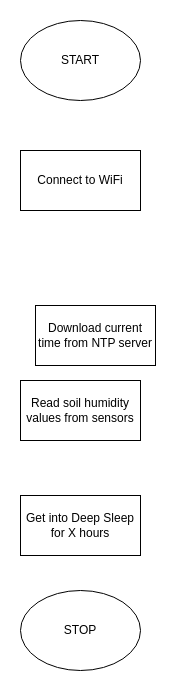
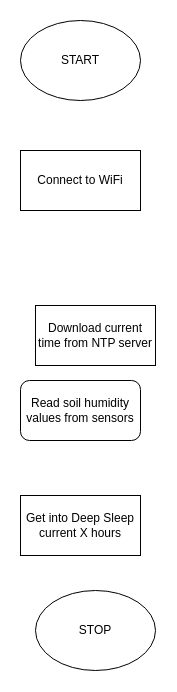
(81, 411) -> (81, 411)
(81, 526) -> (81, 526)
(81, 631) -> (96, 631)
